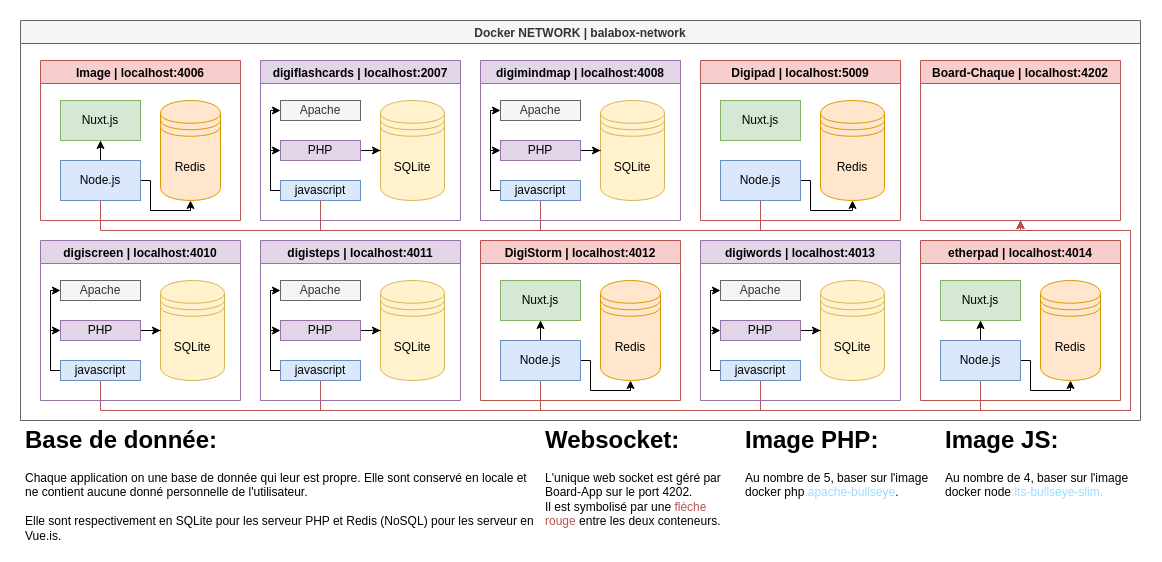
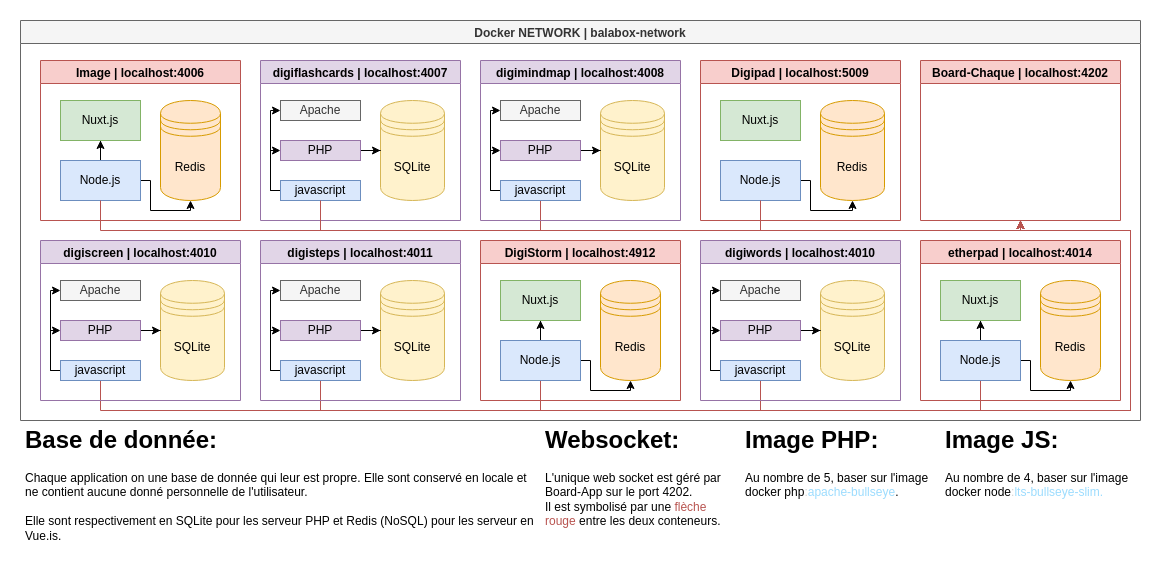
(360, 73) -> (360, 73)
(580, 253) -> (580, 253)
(800, 253) -> (800, 253)
